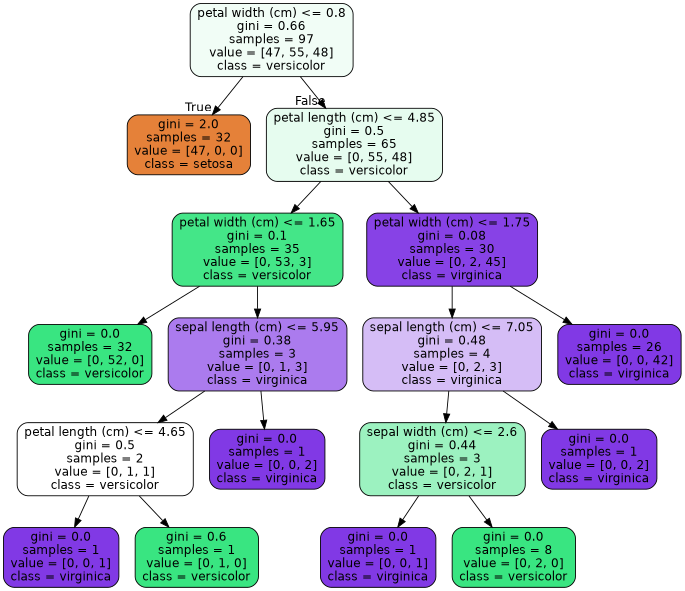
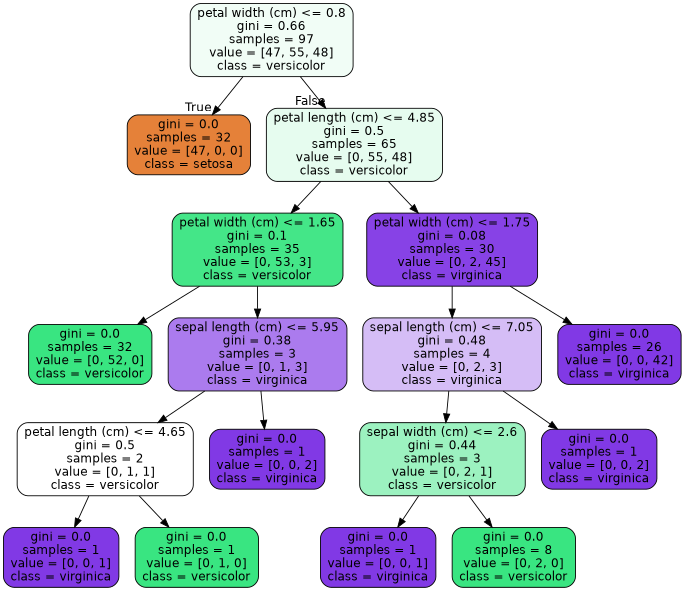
(189, 145) -> (189, 145)
(197, 557) -> (197, 557)
